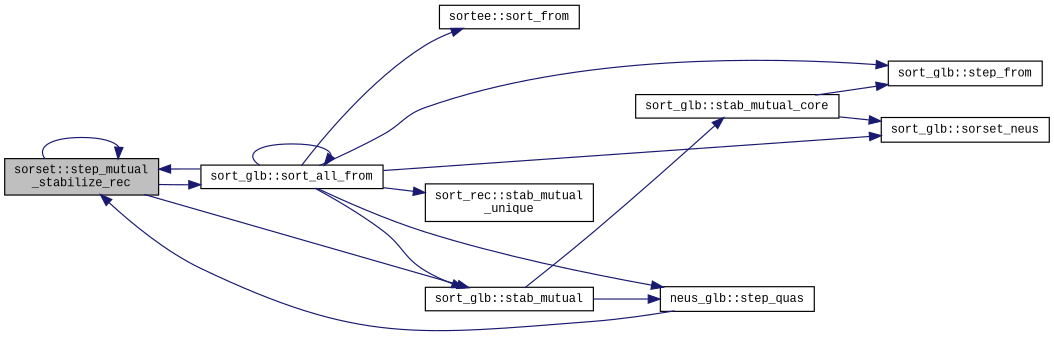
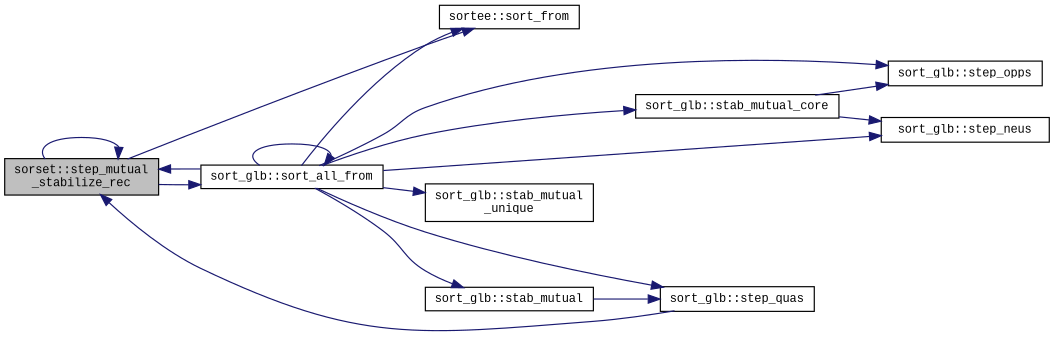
(965, 73) -> (965, 73)
(965, 130) -> (965, 130)
(509, 203) -> (509, 203)
(621, 208) -> (471, 127)
(301, 239) -> (295, 94)
(737, 299) -> (737, 299)
